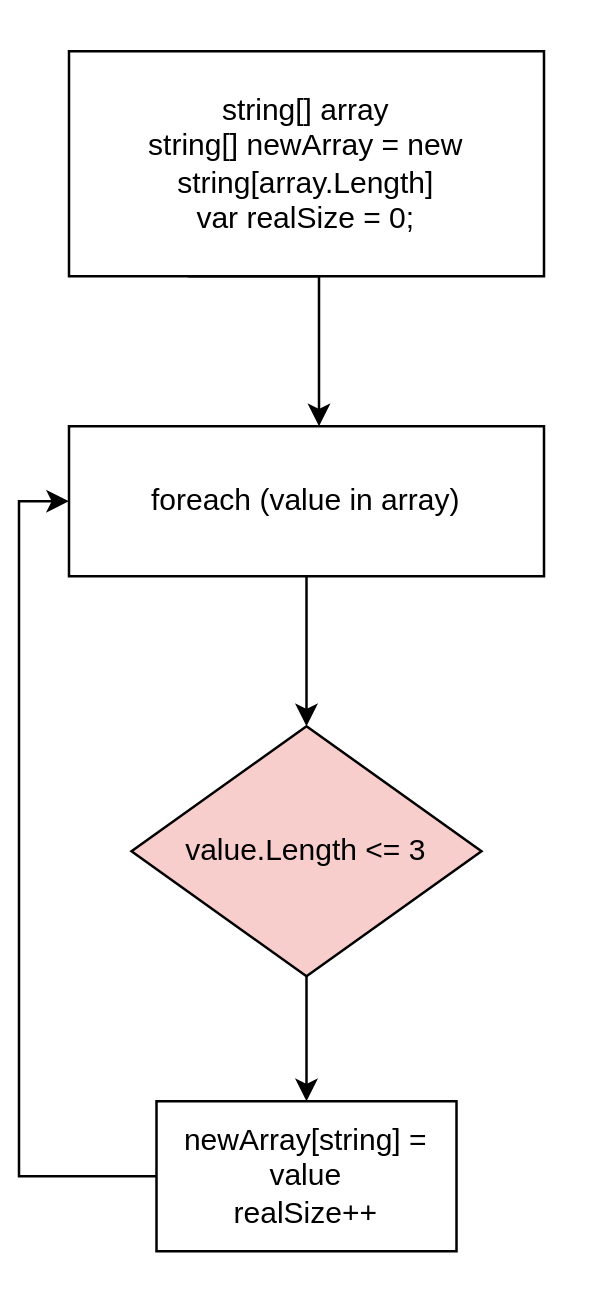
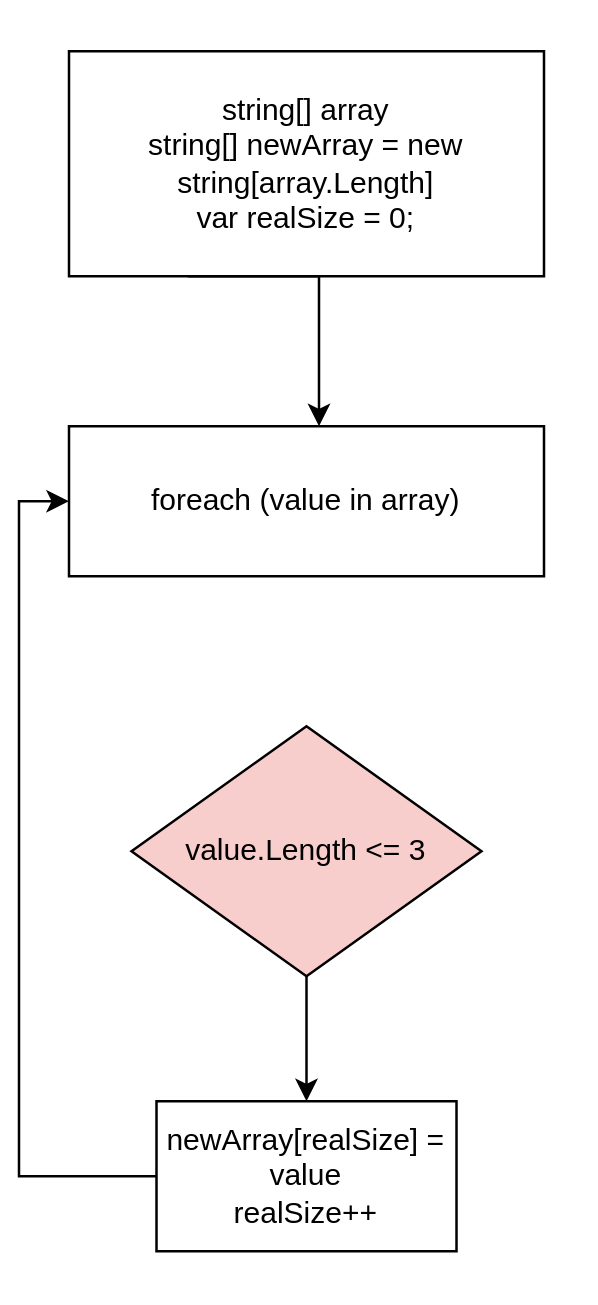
(306, 643) -> none
(306, 1176) -> (306, 1176)
